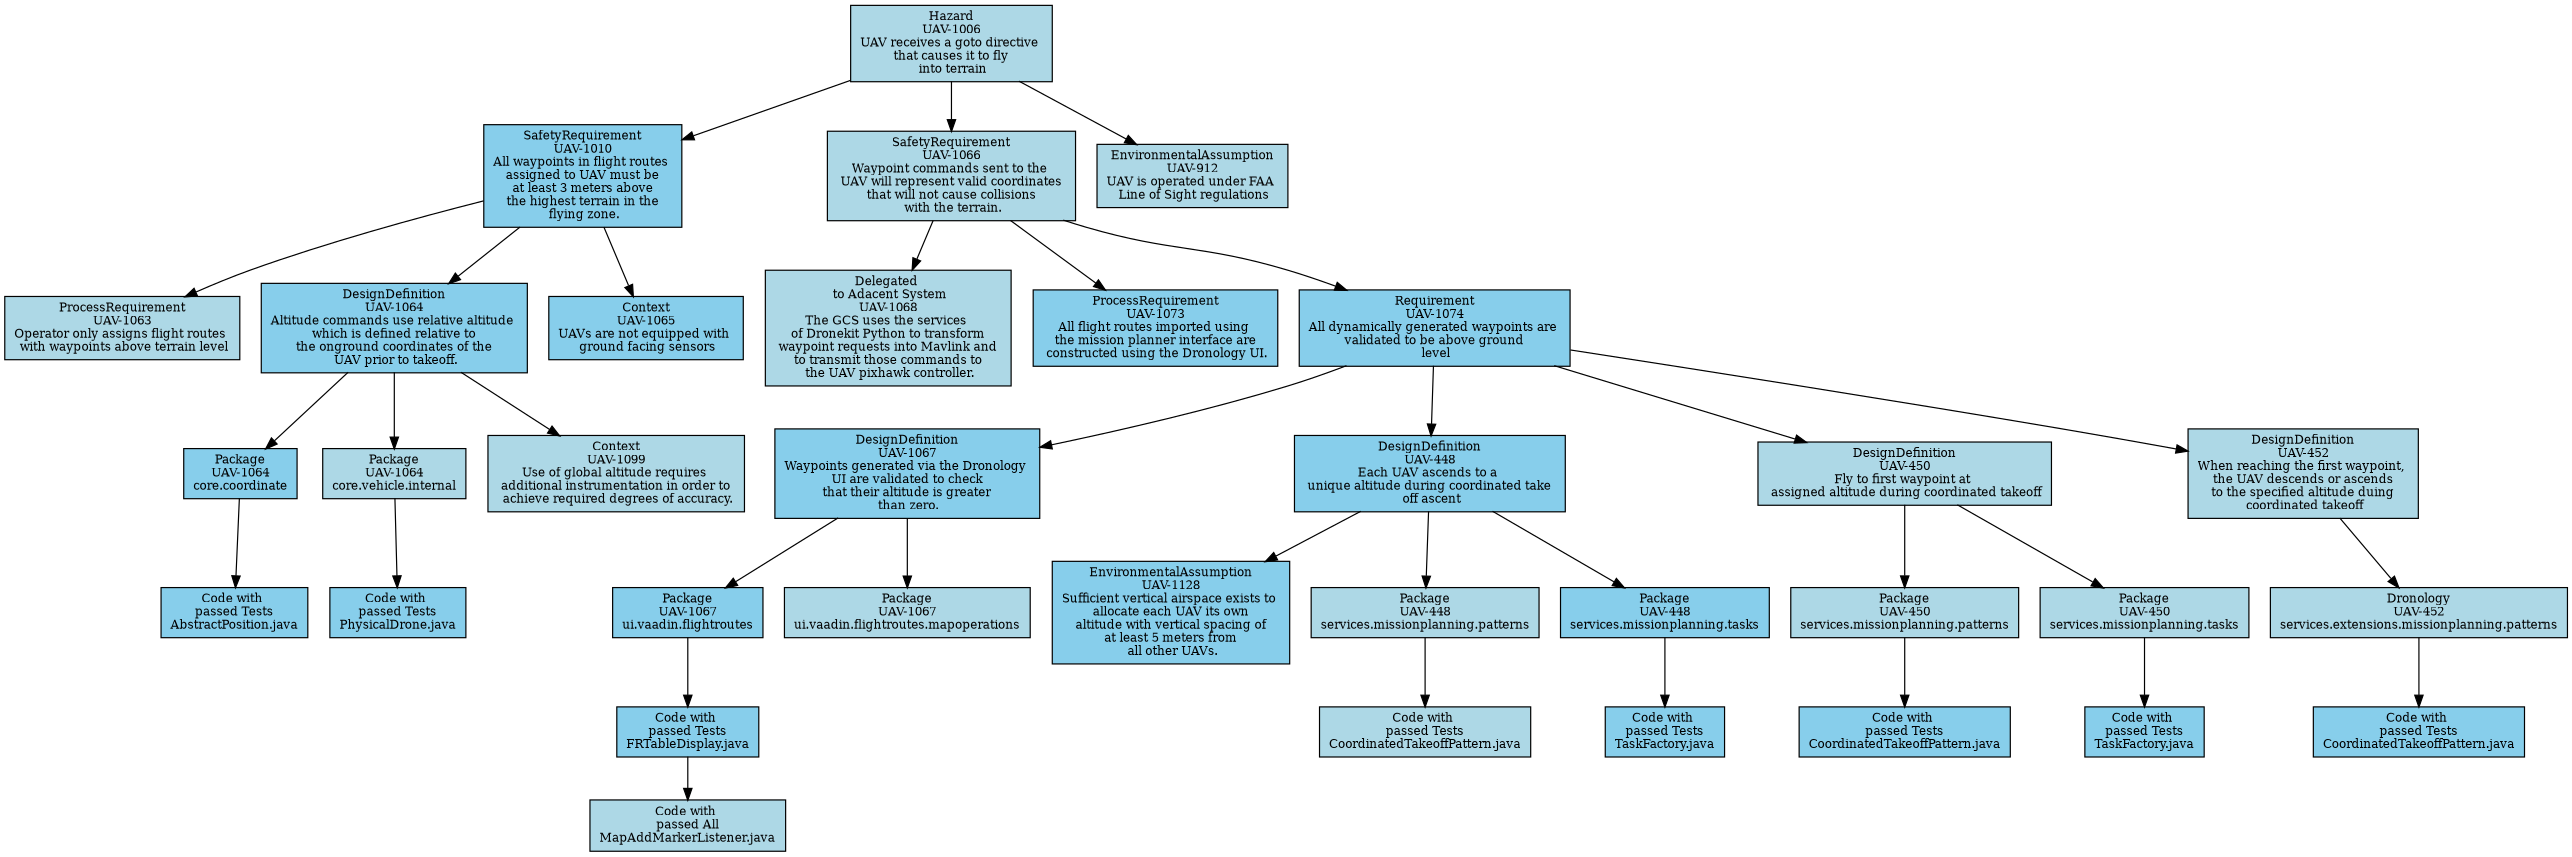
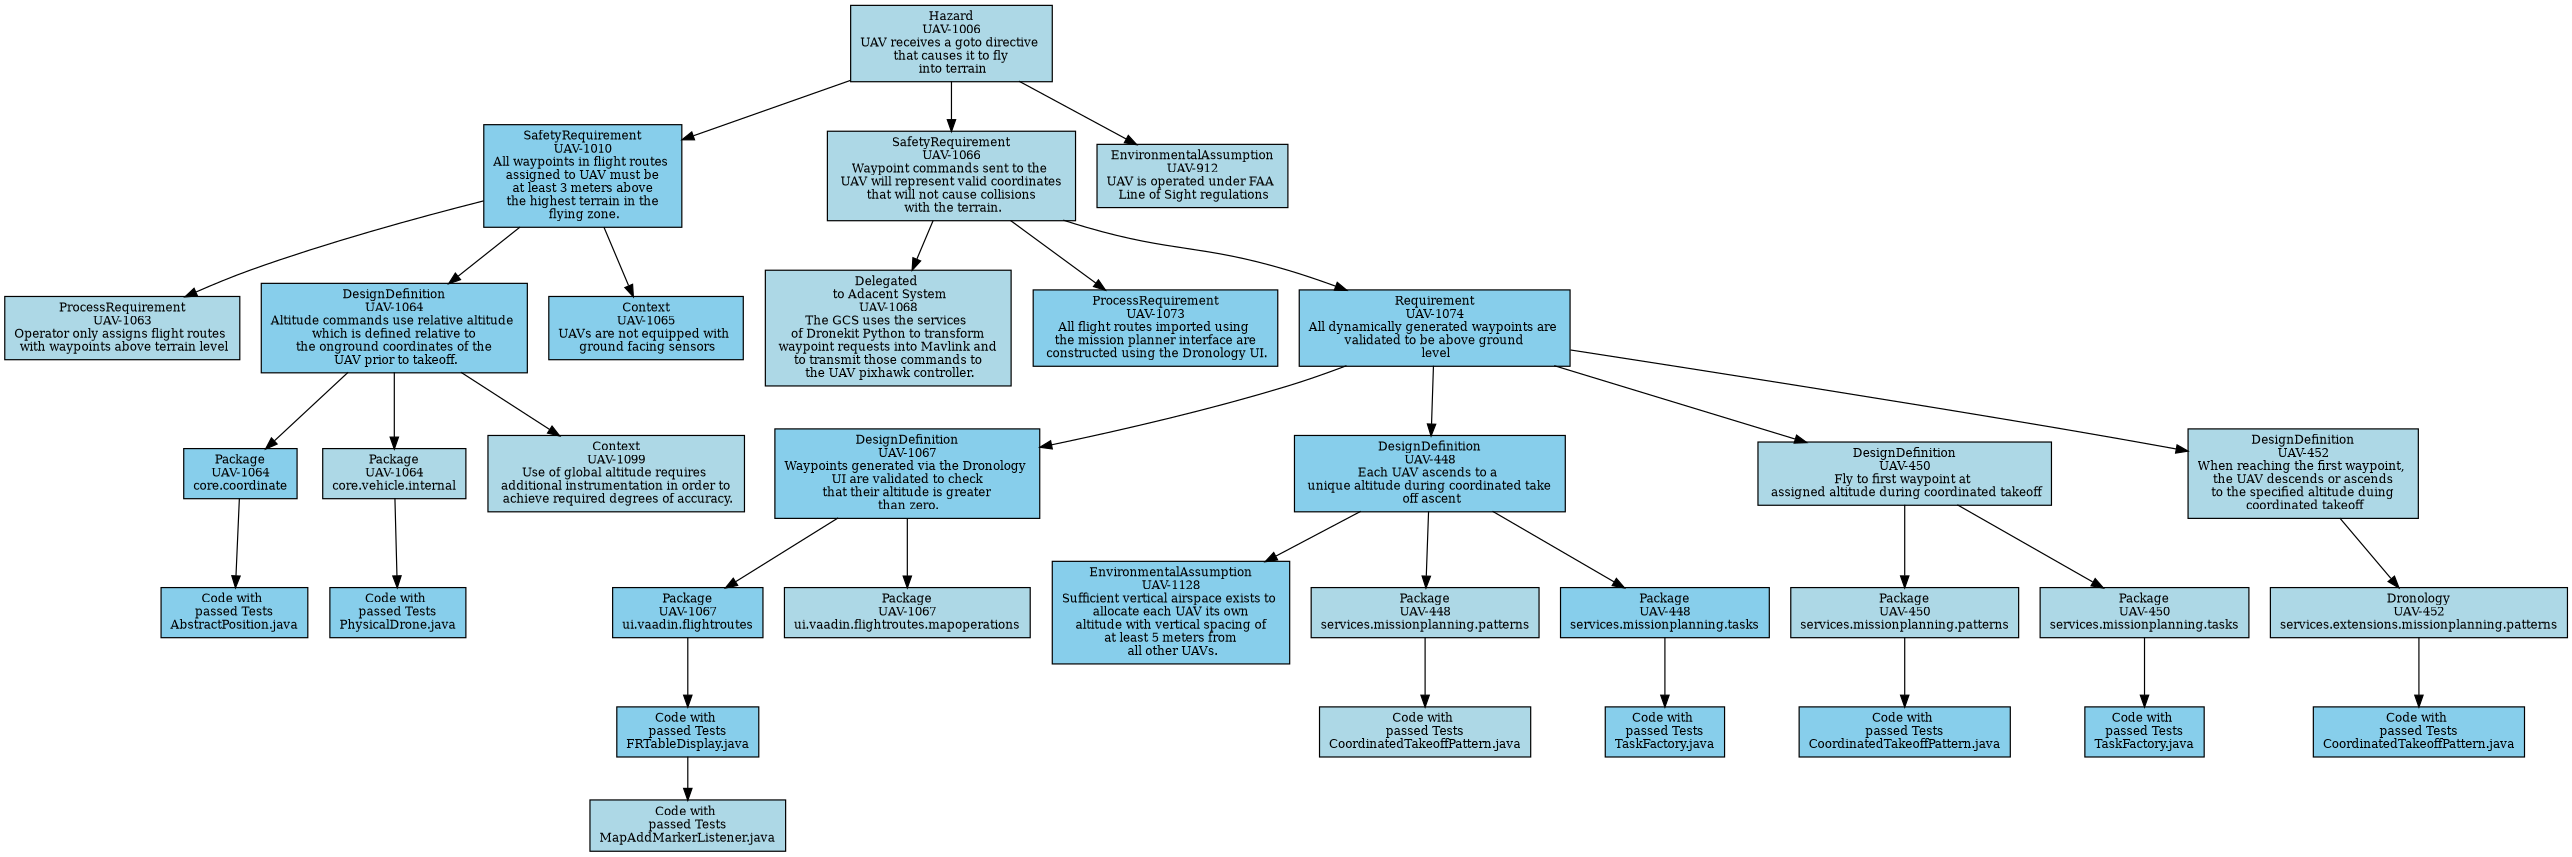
(688, 826) -> (688, 826)
